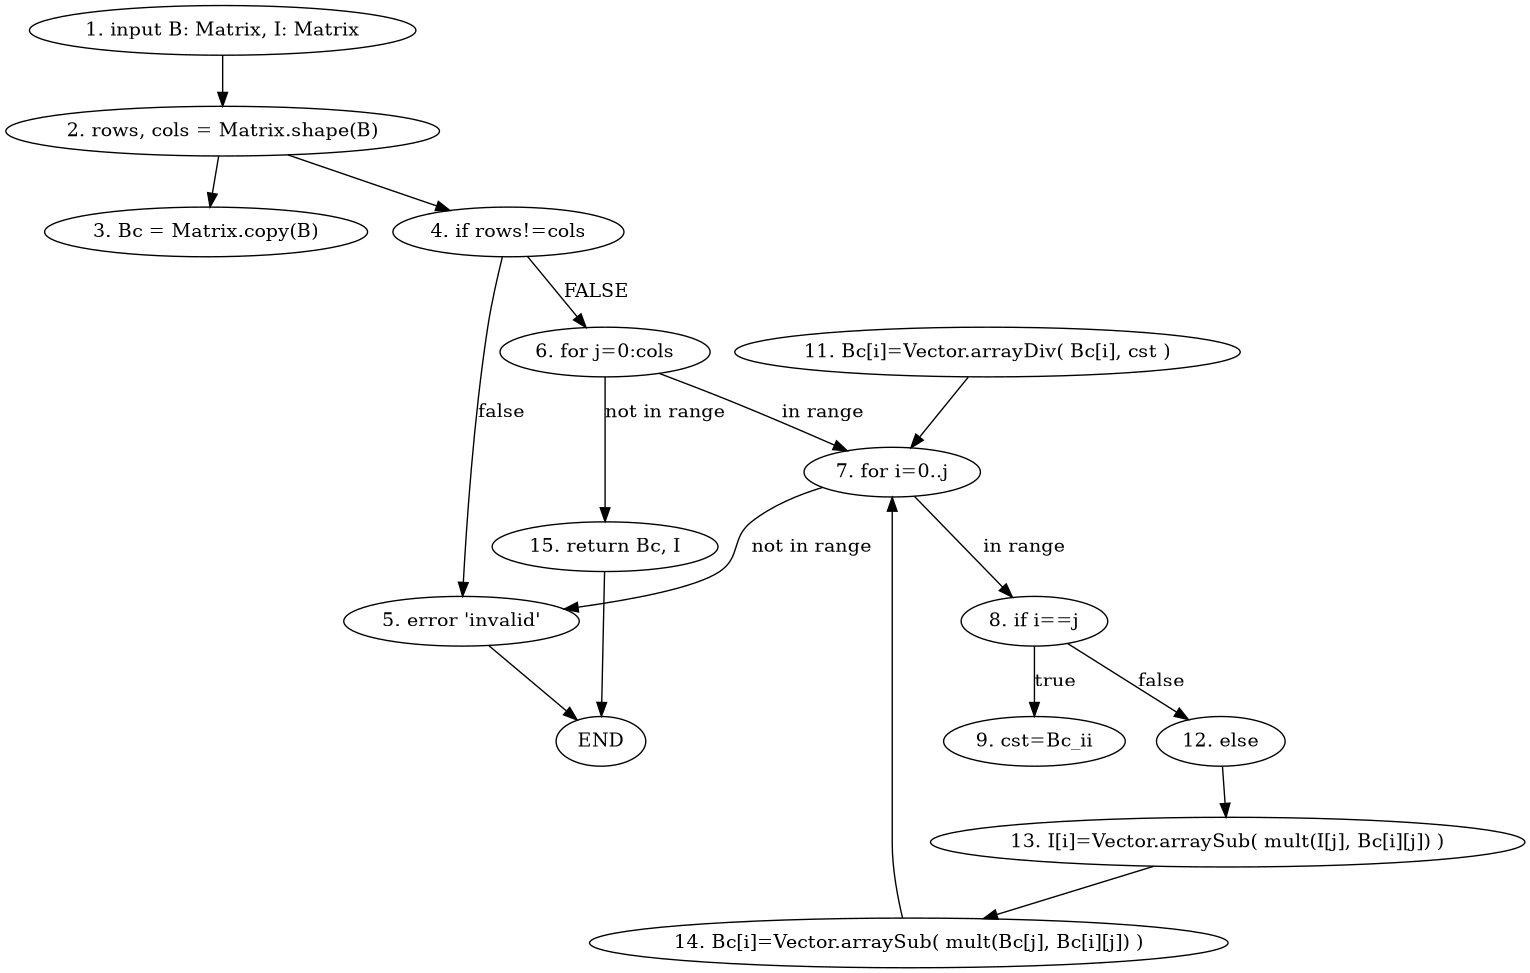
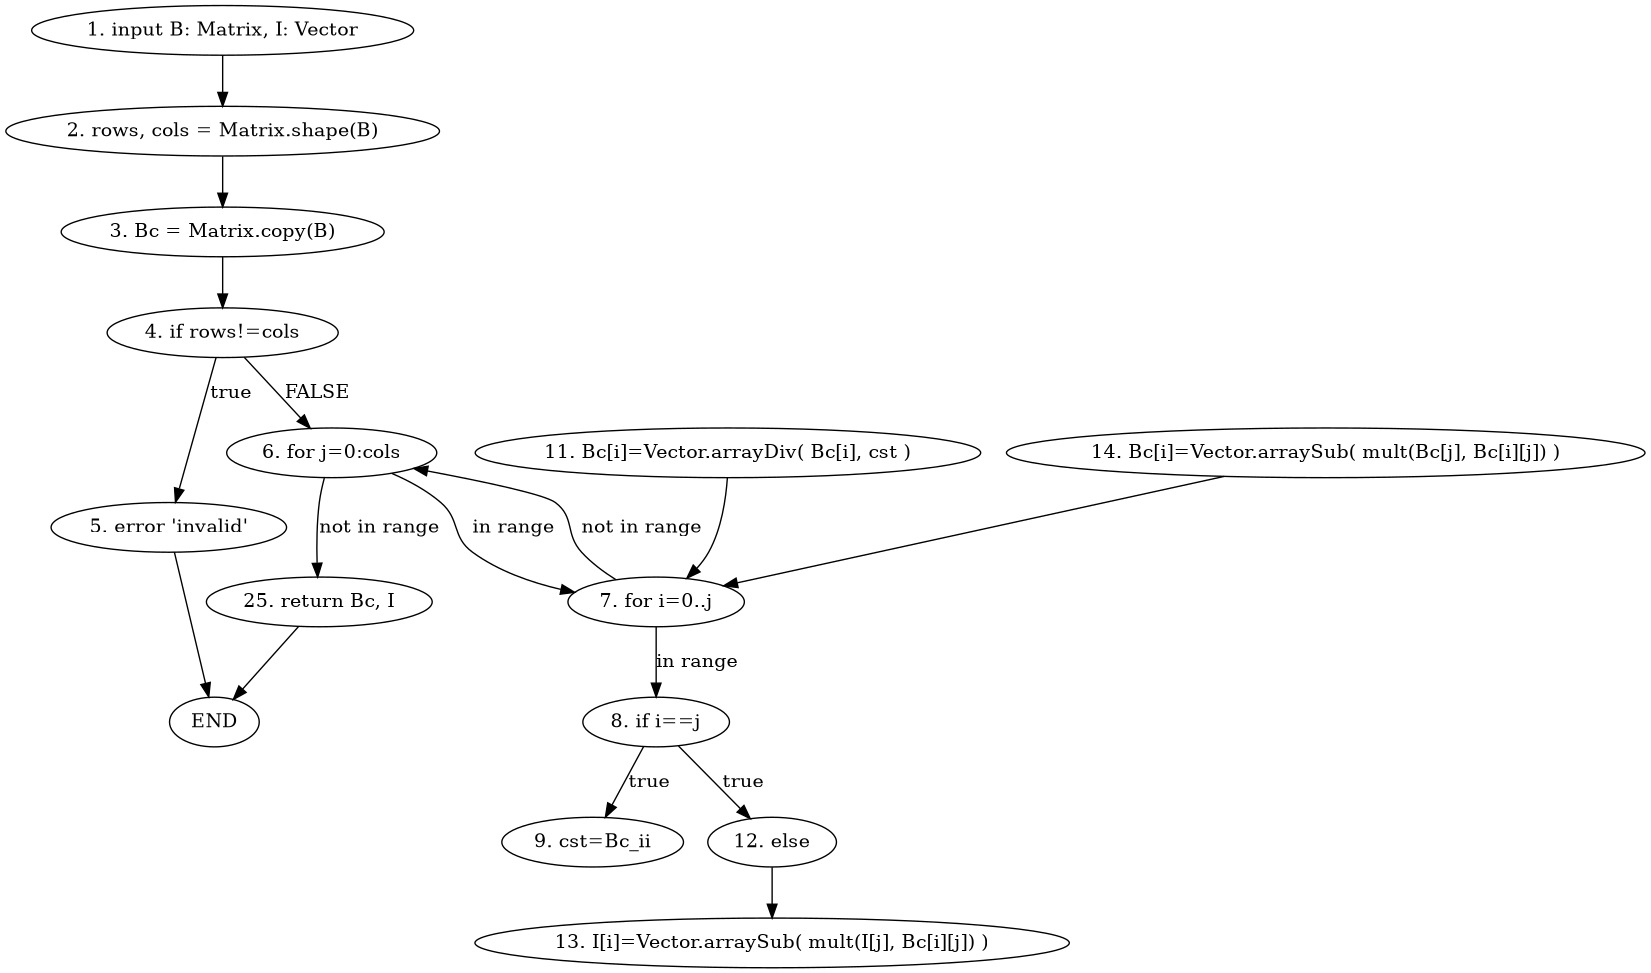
(223, 30) -> (223, 30)
(362, 180) -> (223, 276)
(502, 412) -> (232, 393)
(605, 547) -> (319, 602)
(717, 573) -> (541, 497)
(1161, 681) -> (744, 782)
(1075, 890) -> none
